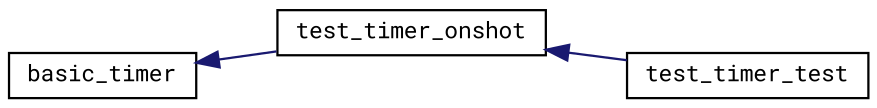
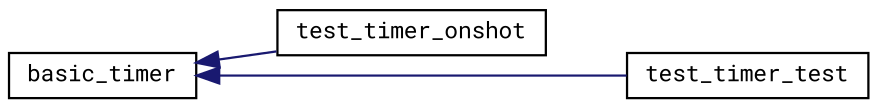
(598, 56) -> (423, 76)
